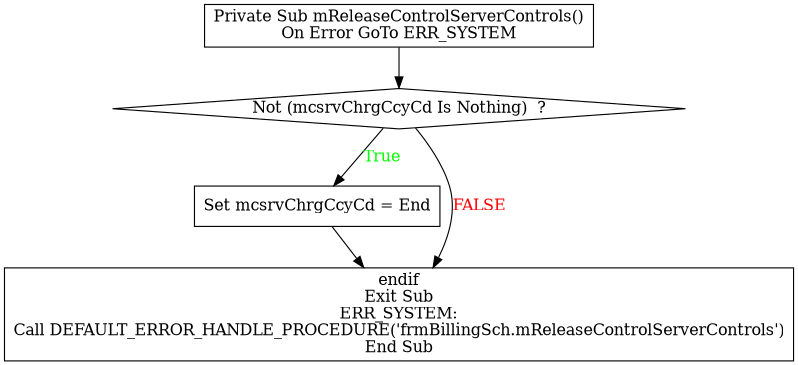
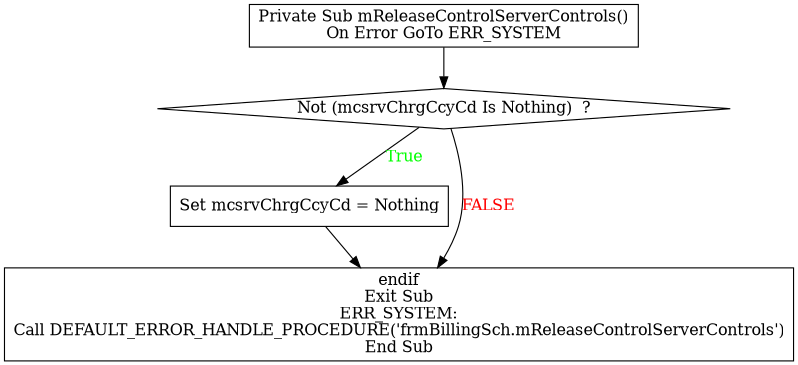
(317, 206) -> (309, 206)
